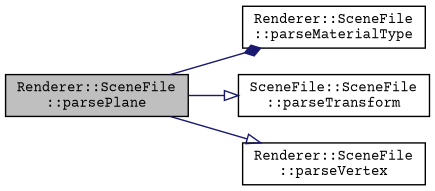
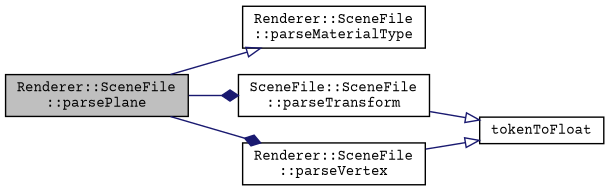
(207, 64) -> (209, 63)
(206, 96) -> (205, 96)
(209, 128) -> (207, 127)
none -> (542, 130)
